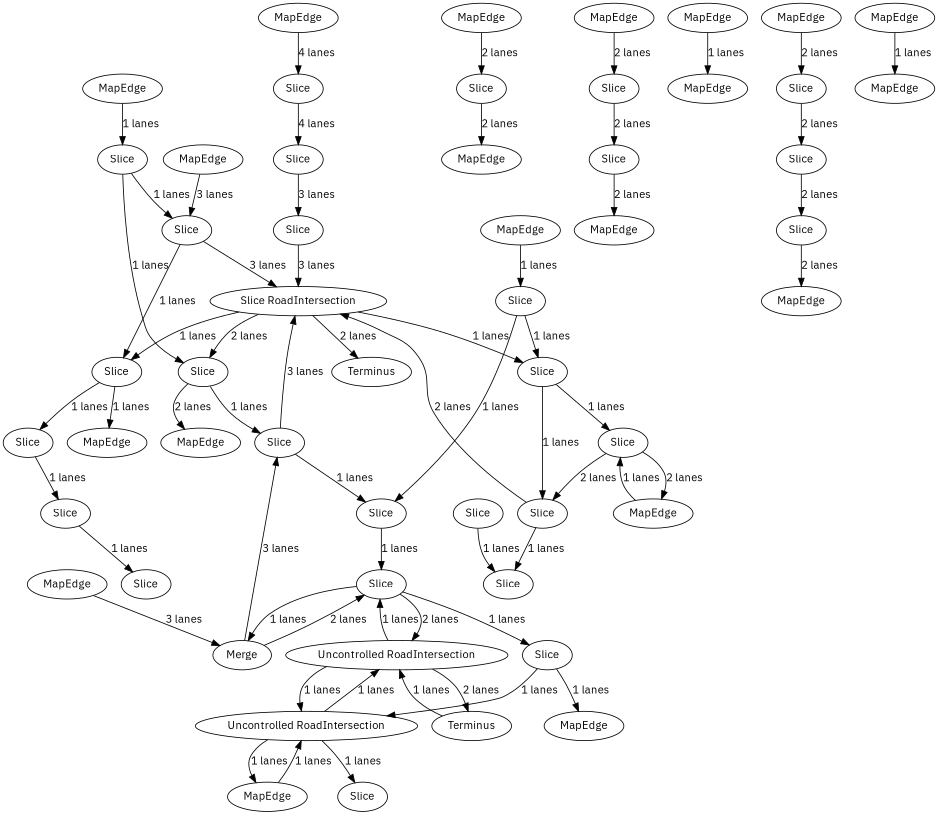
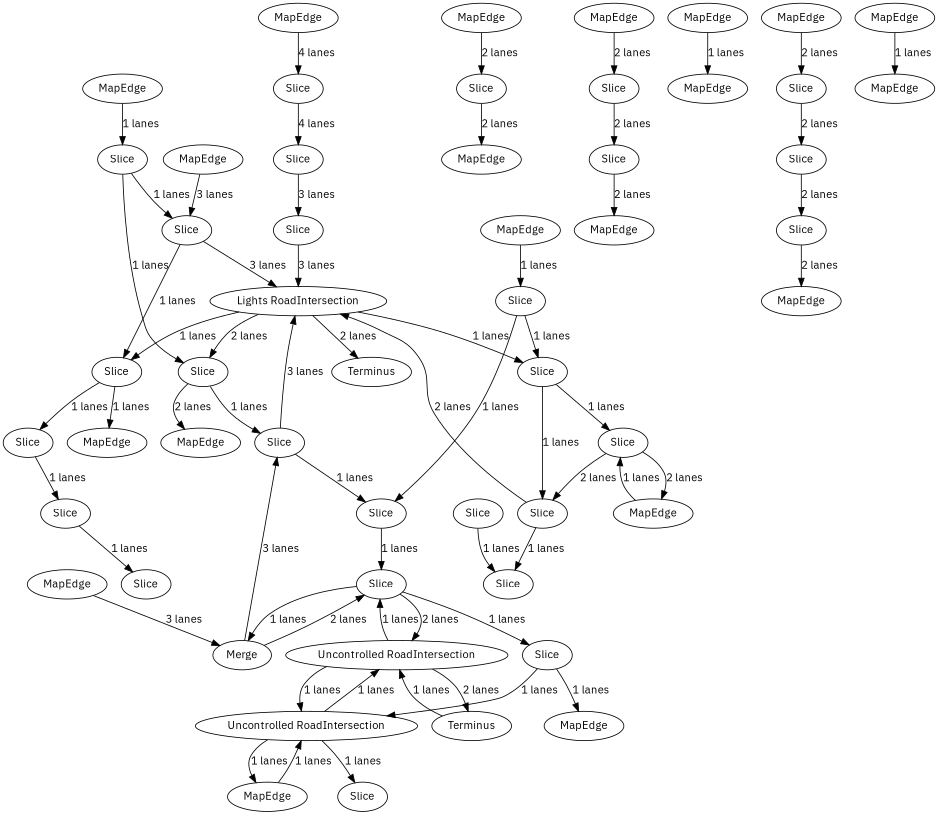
(298, 301) -> (298, 301)
